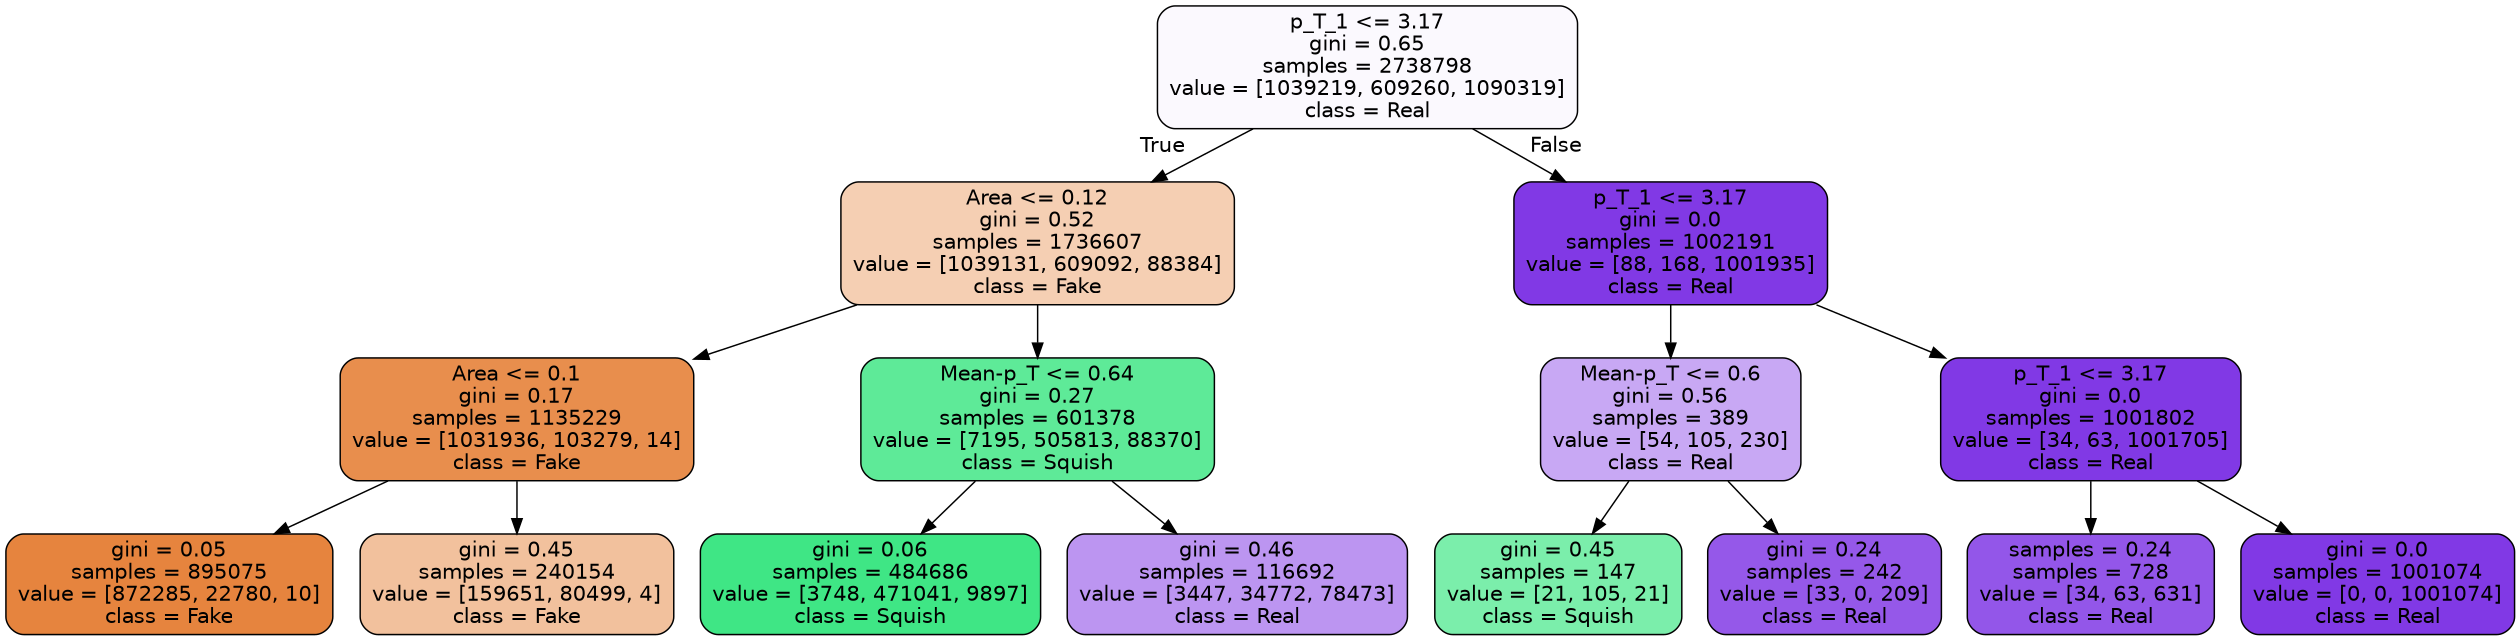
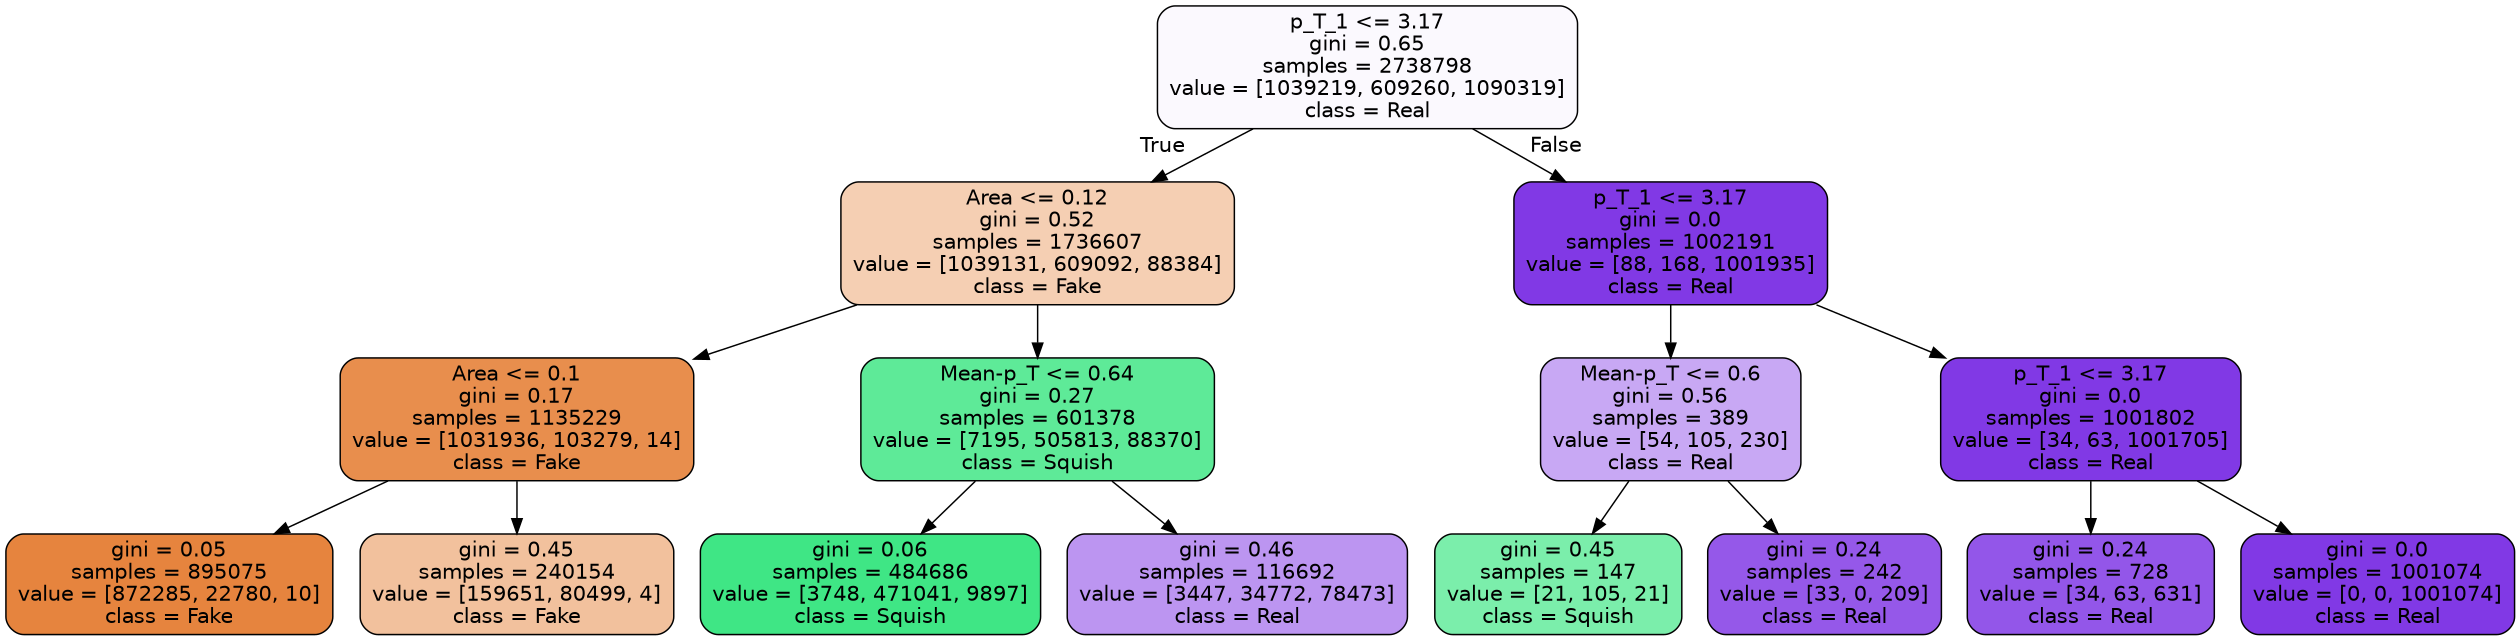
(2091, 584) -> (2091, 584)
